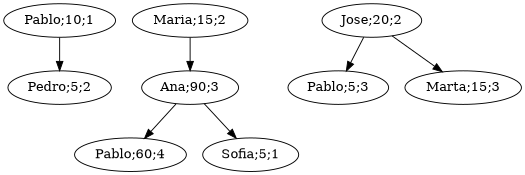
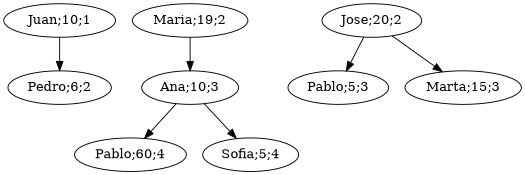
(60, 21) -> (60, 21)
(190, 21) -> (190, 21)
(60, 88) -> (60, 88)
(190, 88) -> (190, 88)
(251, 155) -> (251, 155)
